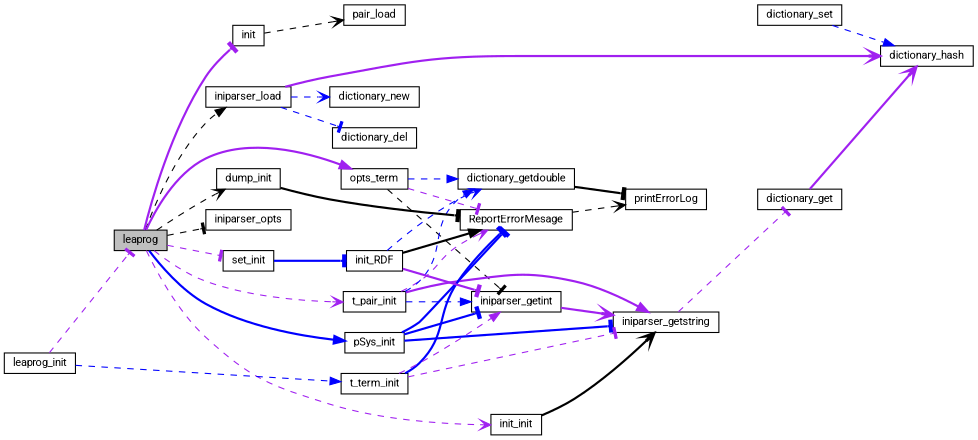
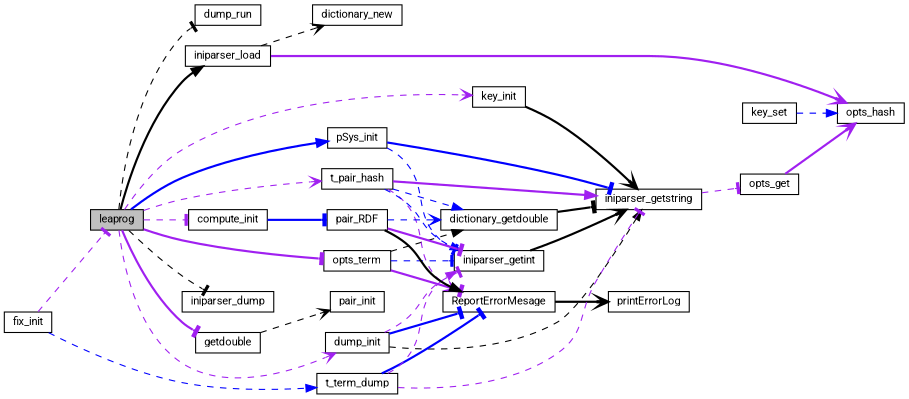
none -> (228, 15)
(375, 15) -> (357, 302)
(800, 15) -> (770, 113)
(248, 36) -> (228, 343)
(927, 56) -> (871, 113)
(305, 97) -> (287, 37)
(375, 138) -> none
(226, 151) -> (230, 249)
(174, 167) -> (147, 135)
(427, 179) -> (422, 242)
(597, 190) -> (574, 210)
(441, 198) -> (424, 280)
(800, 199) -> (770, 184)
(367, 205) -> (428, 322)
(594, 209) -> (570, 302)
(186, 211) -> (181, 362)
(248, 220) -> (228, 302)
(432, 229) -> (412, 261)
(248, 261) -> (228, 220)
(375, 261) -> (357, 220)
(375, 302) -> (357, 179)
none -> (418, 307)
(432, 309) -> none
(582, 311) -> (574, 233)
(432, 326) -> (422, 206)
none -> (538, 331)
(40, 363) -> (28, 322)
(375, 384) -> (357, 384)
(516, 425) -> (499, 97)
